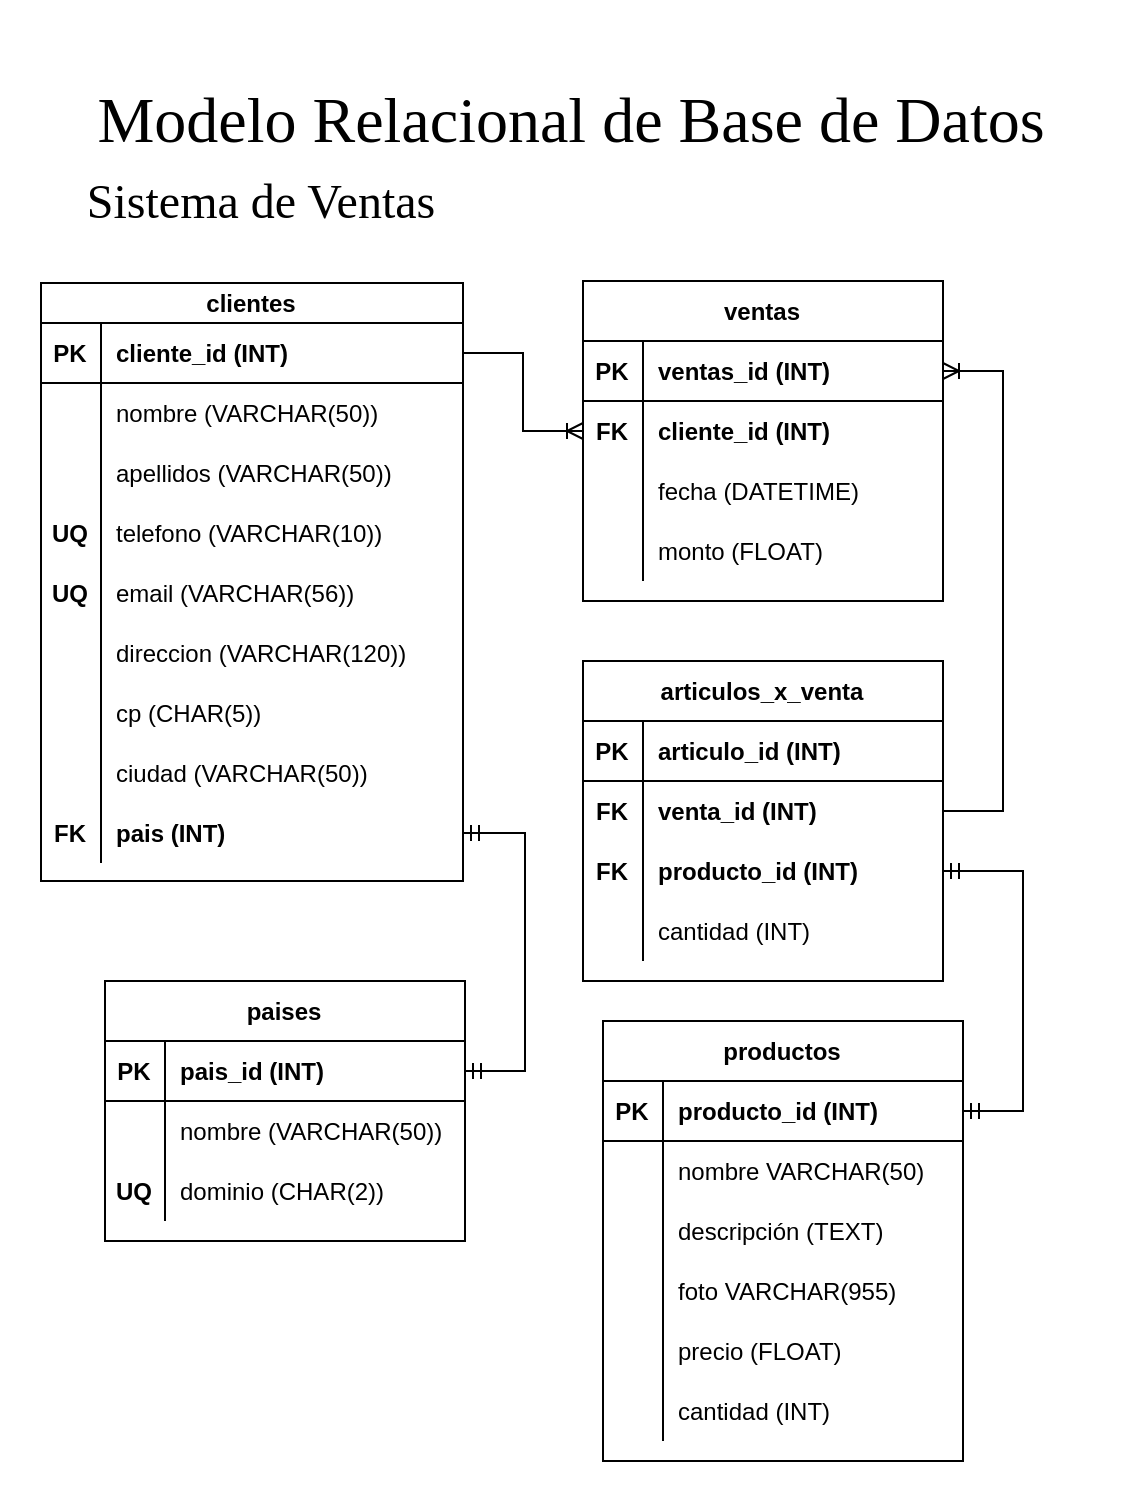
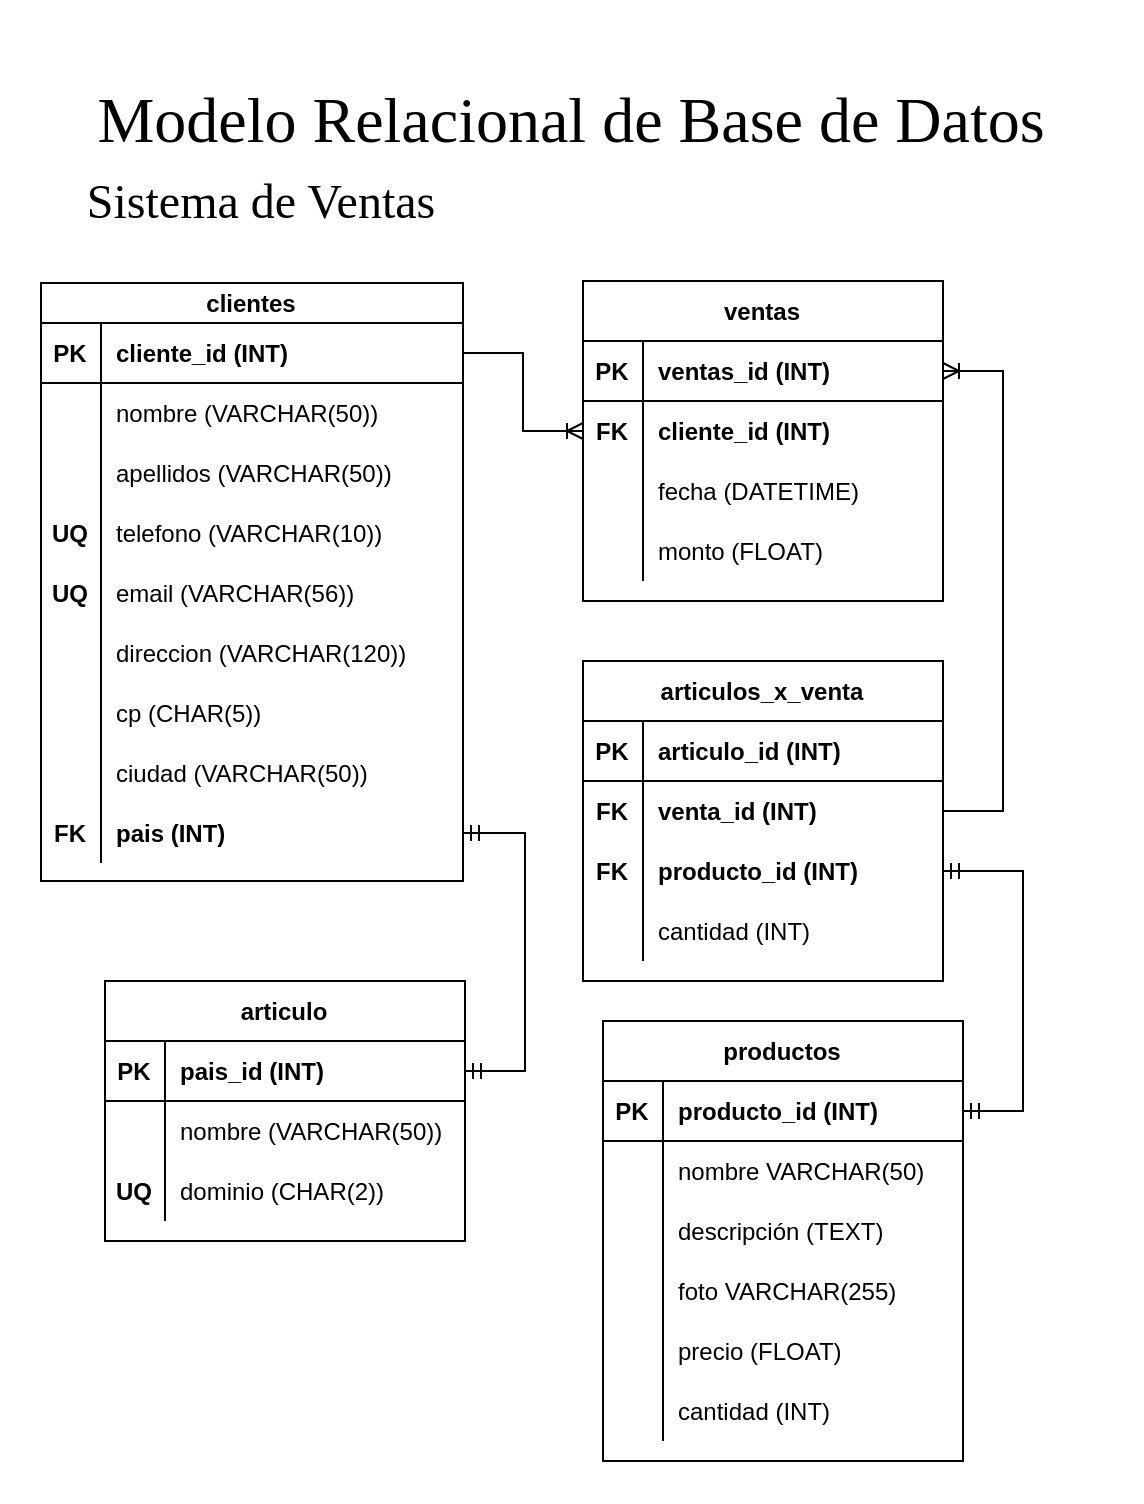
(284, 1012) -> (284, 1012)
(789, 1292) -> (789, 1292)
